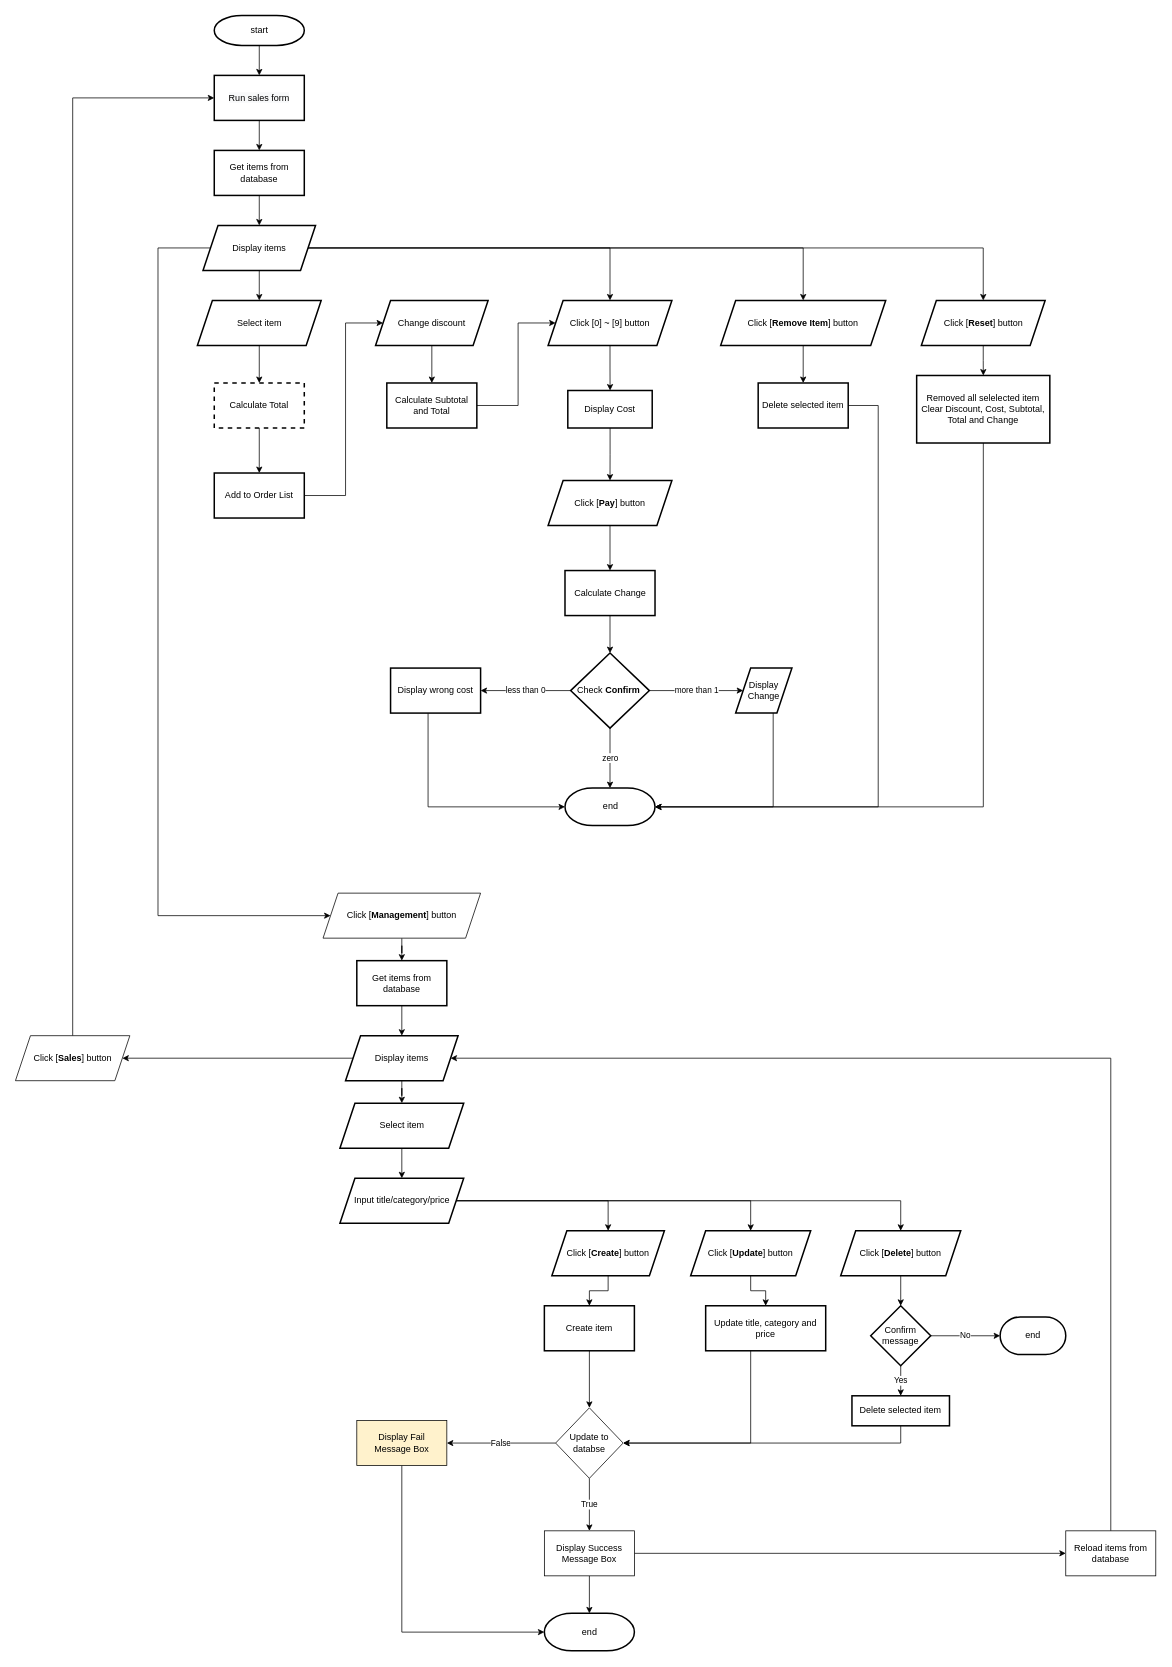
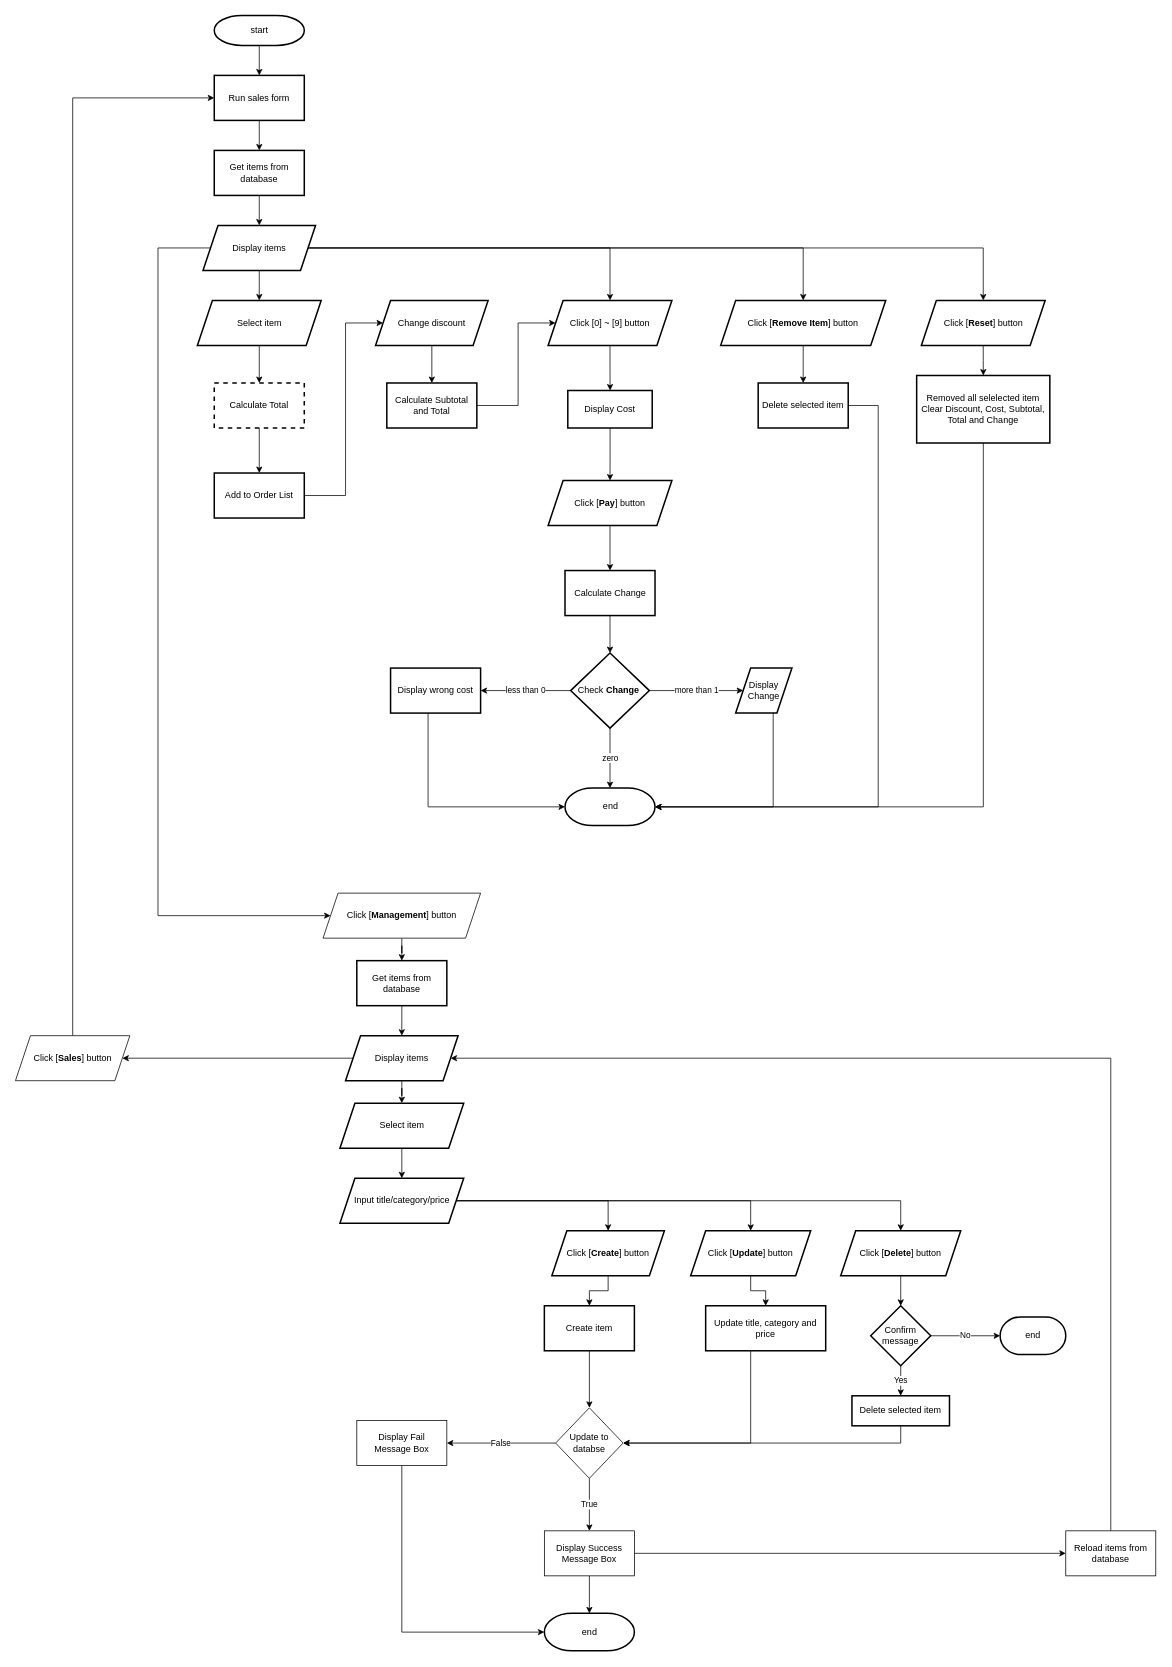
(610, 690) -> (610, 690)
(402, 1443) -> (402, 1443)
